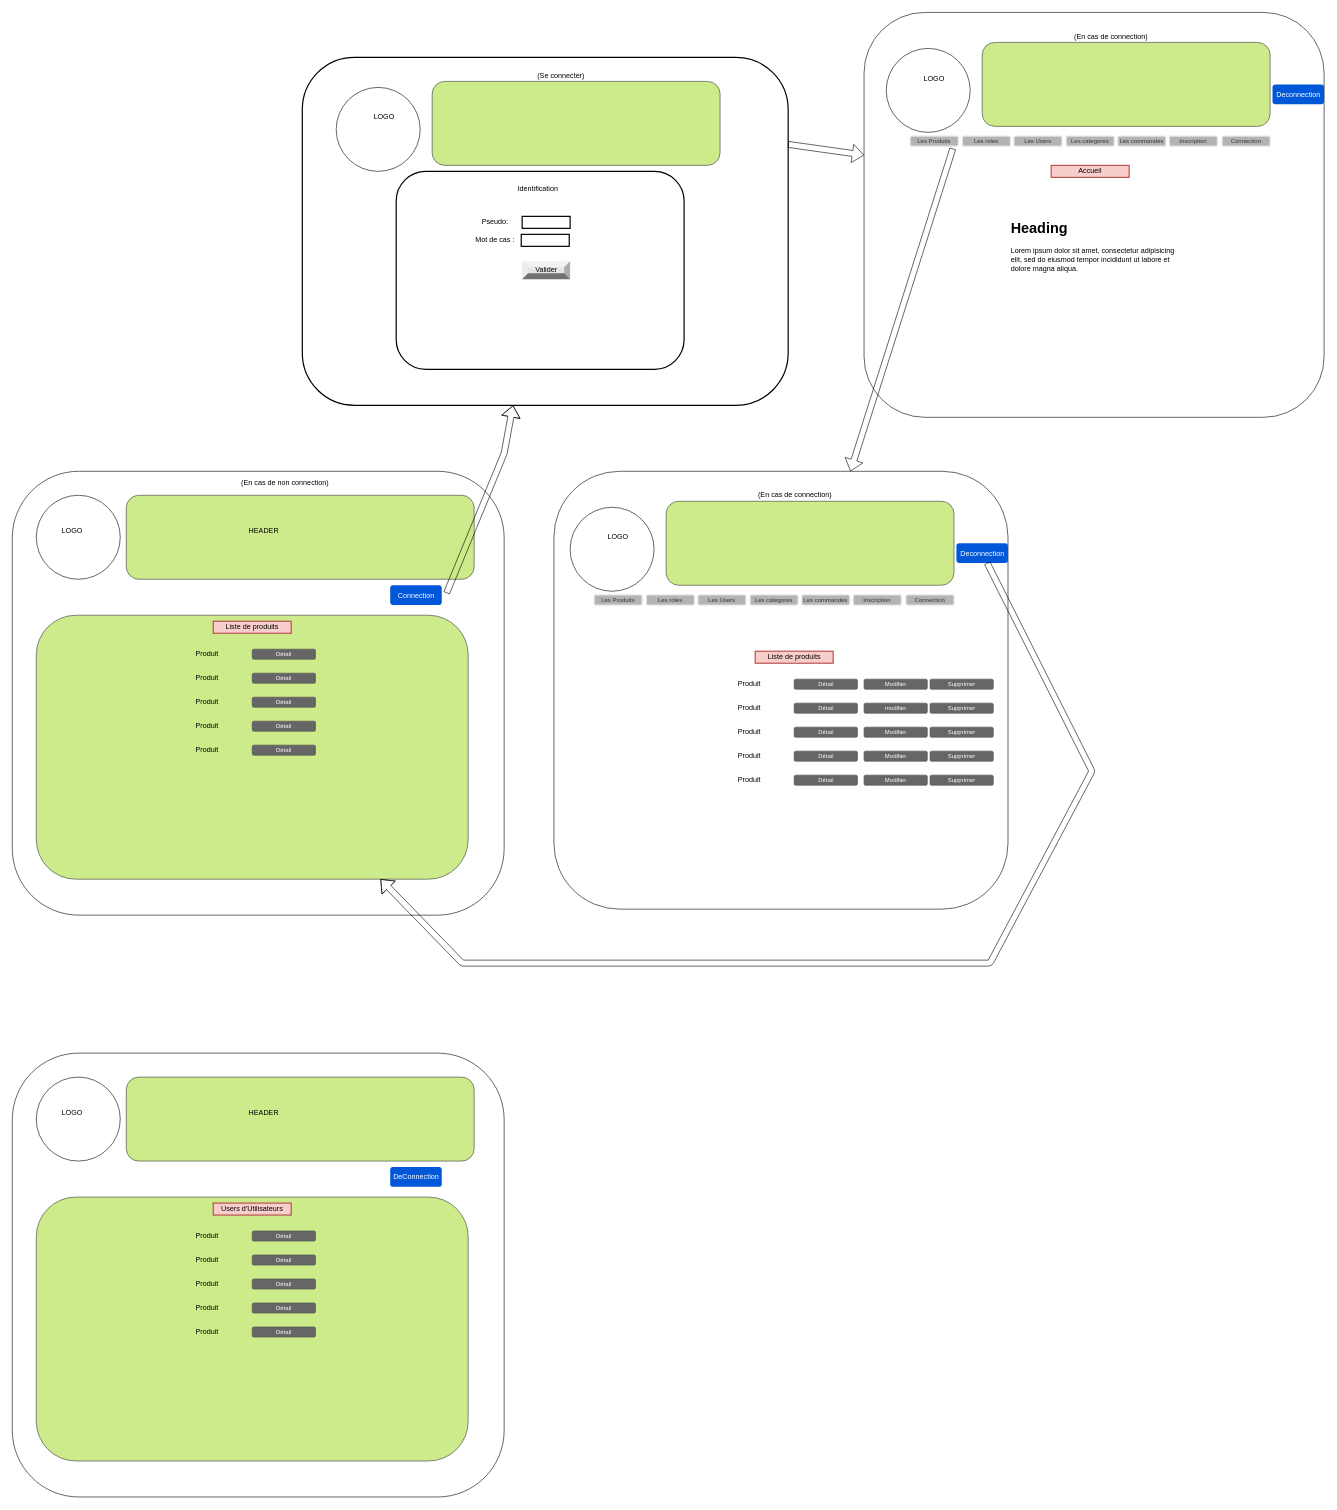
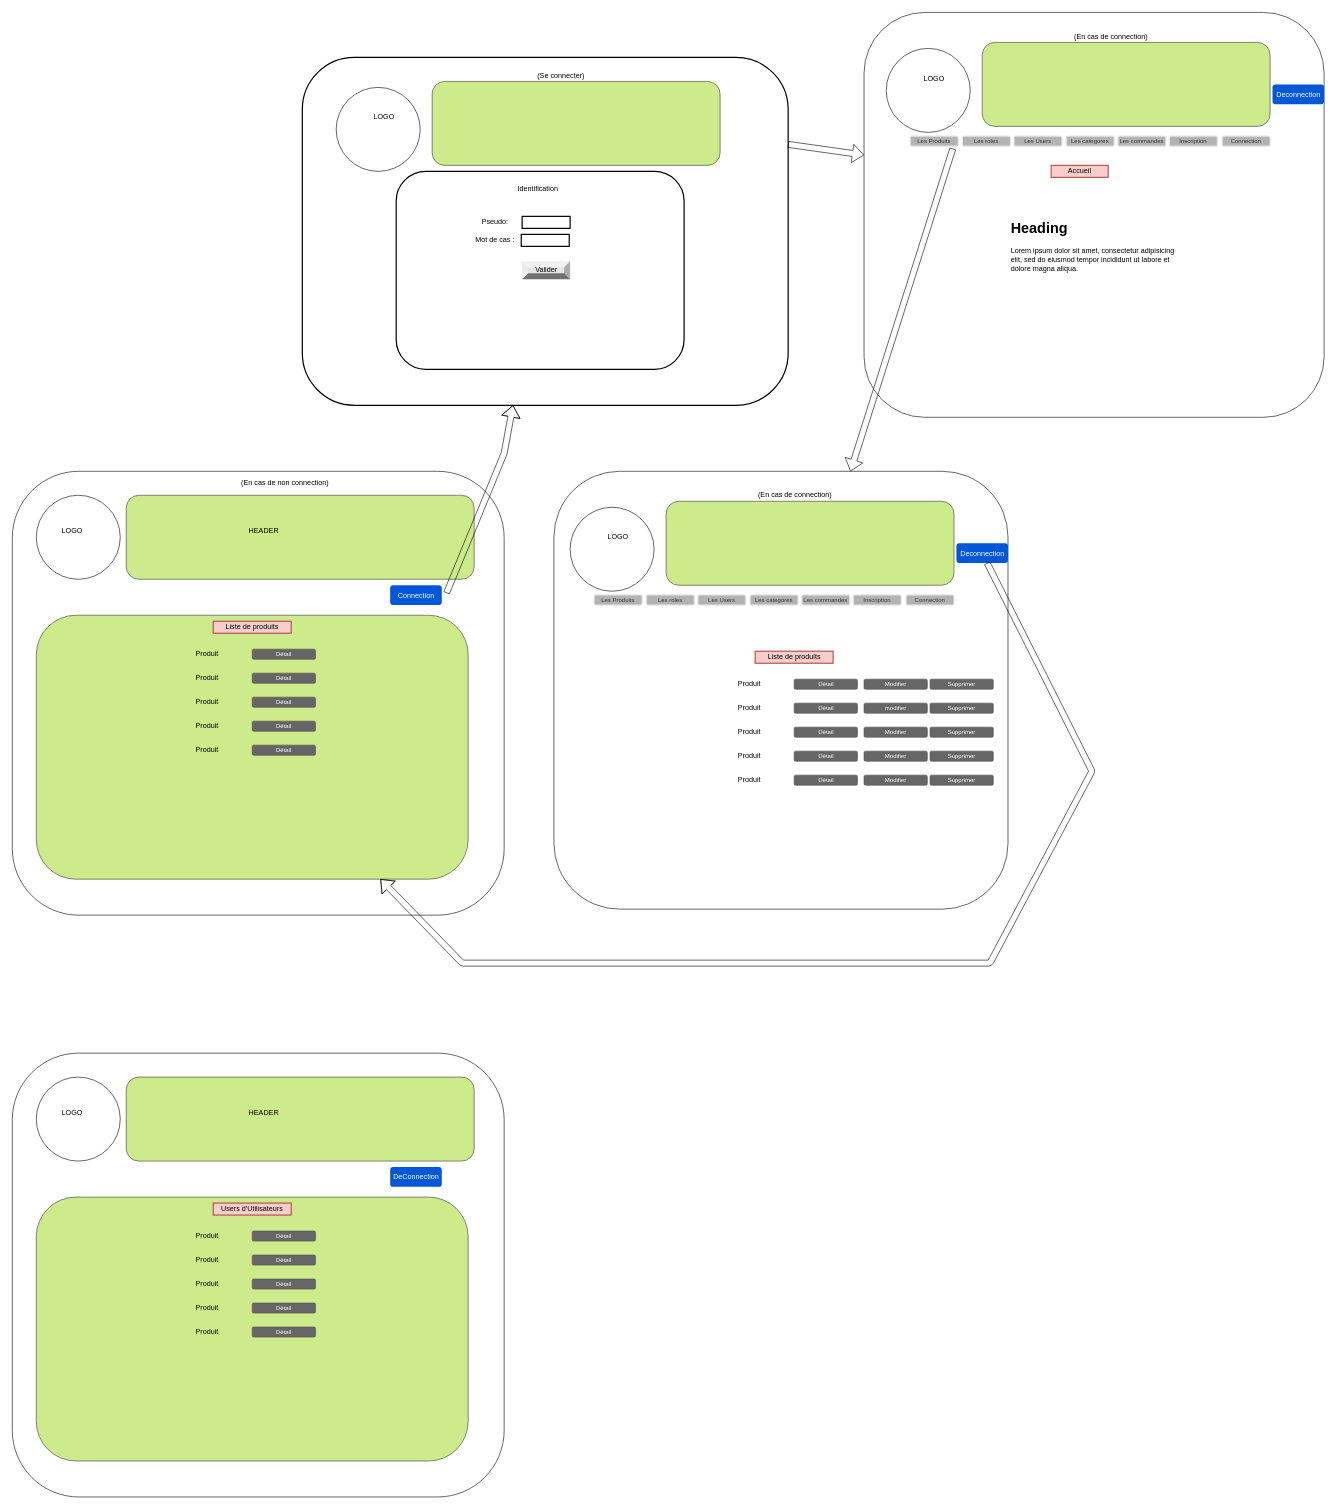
(1091, 171) -> (1080, 171)
